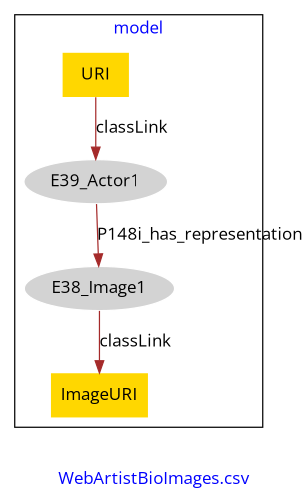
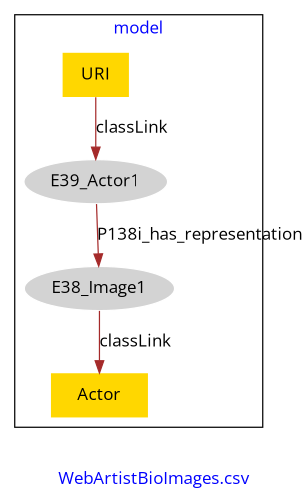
(200, 235) -> (200, 235)
(99, 395) -> (99, 395)
